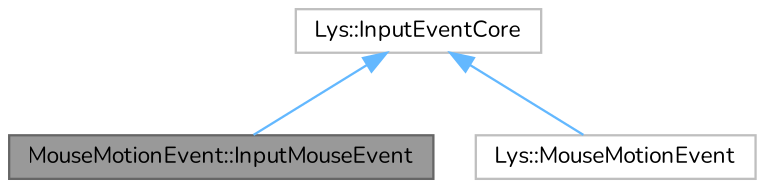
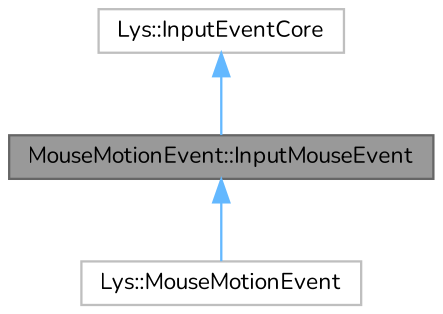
(527, 100) -> (221, 232)
